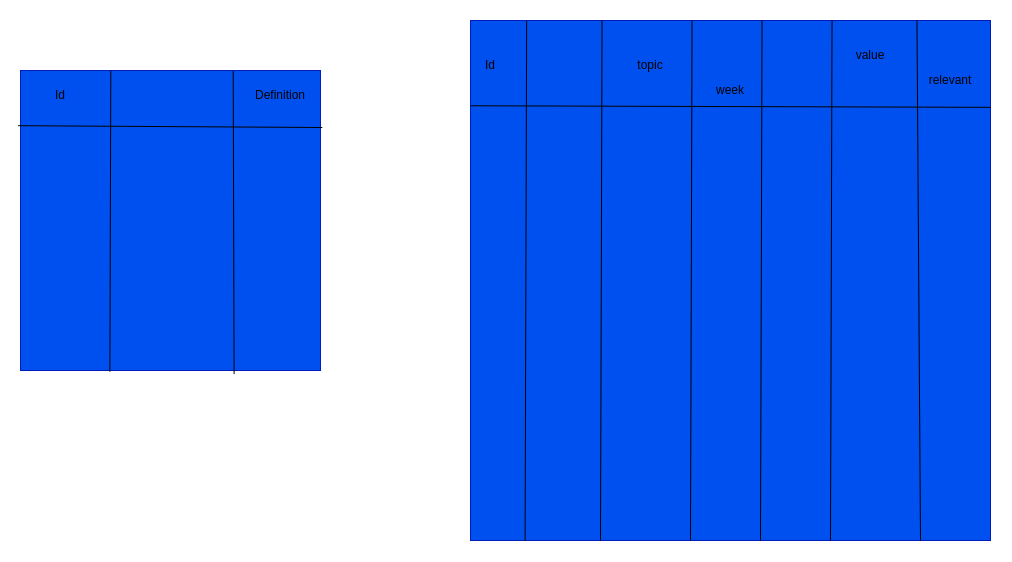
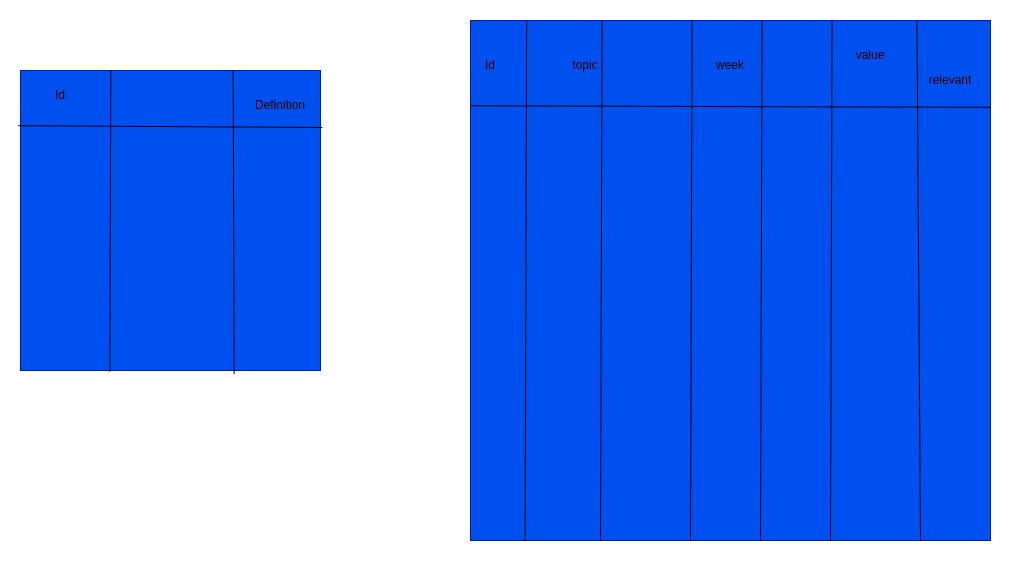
(651, 66) -> (586, 66)
(731, 91) -> (731, 66)
(281, 96) -> (281, 106)
